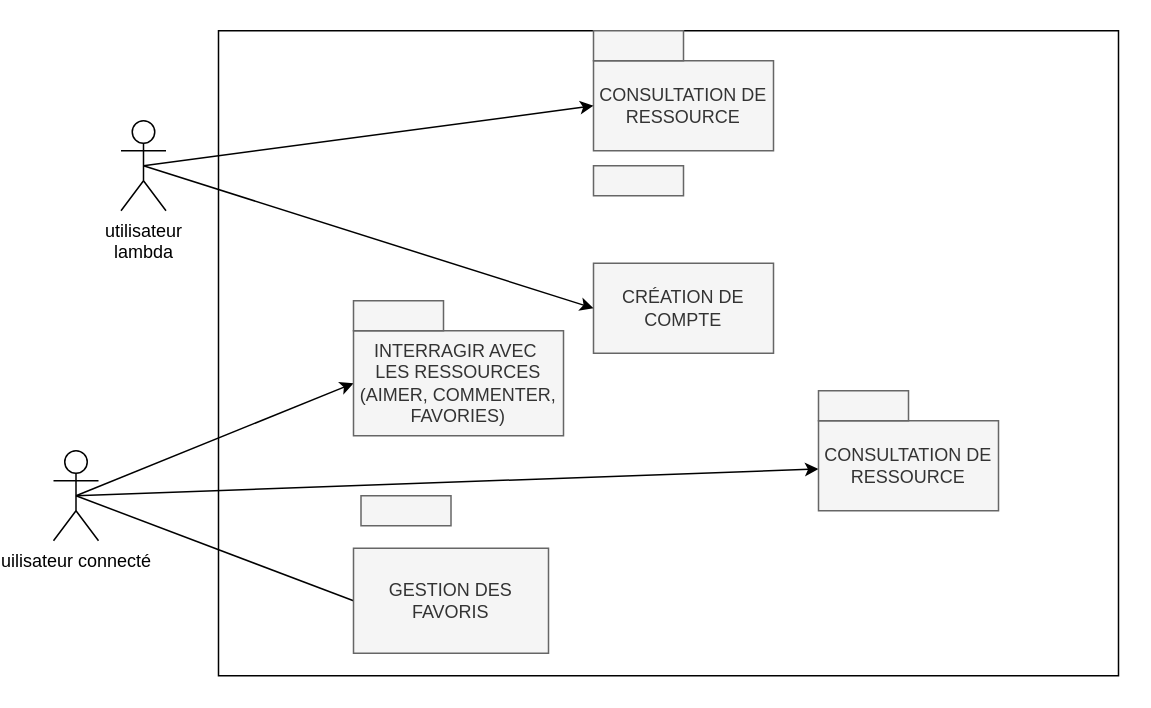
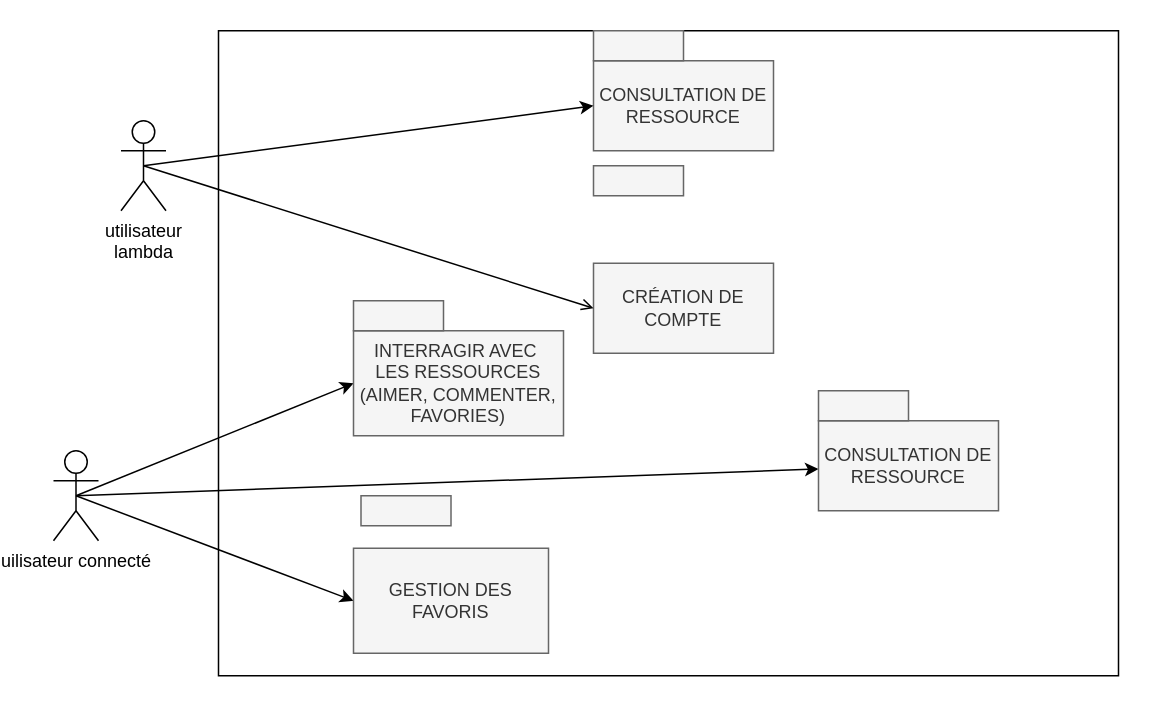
(582, 305) -> (584, 305)
(346, 598) -> (342, 596)
